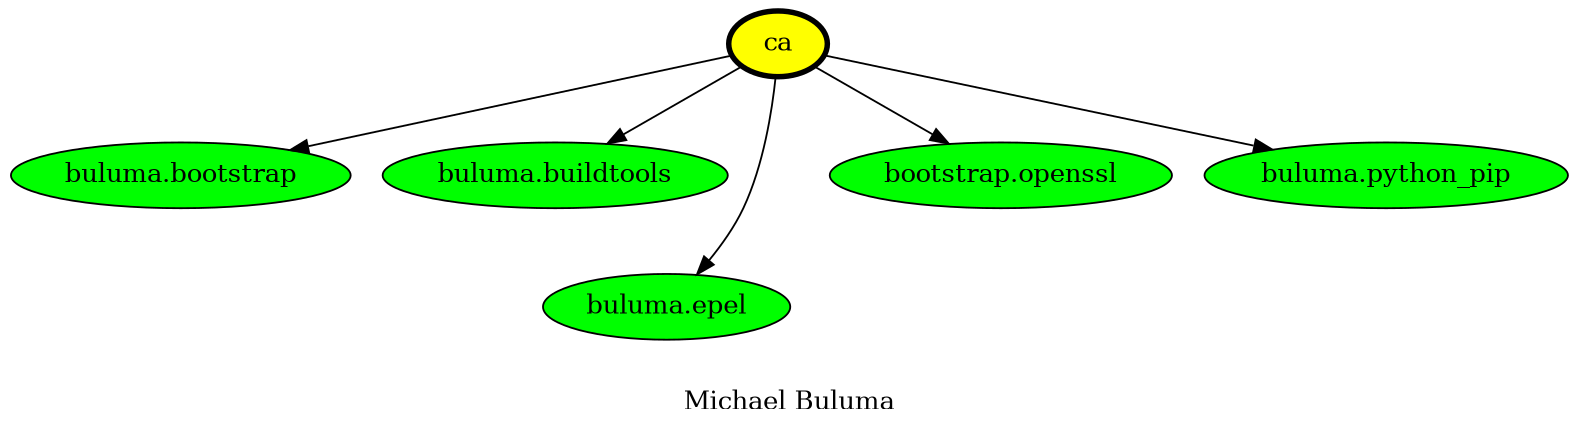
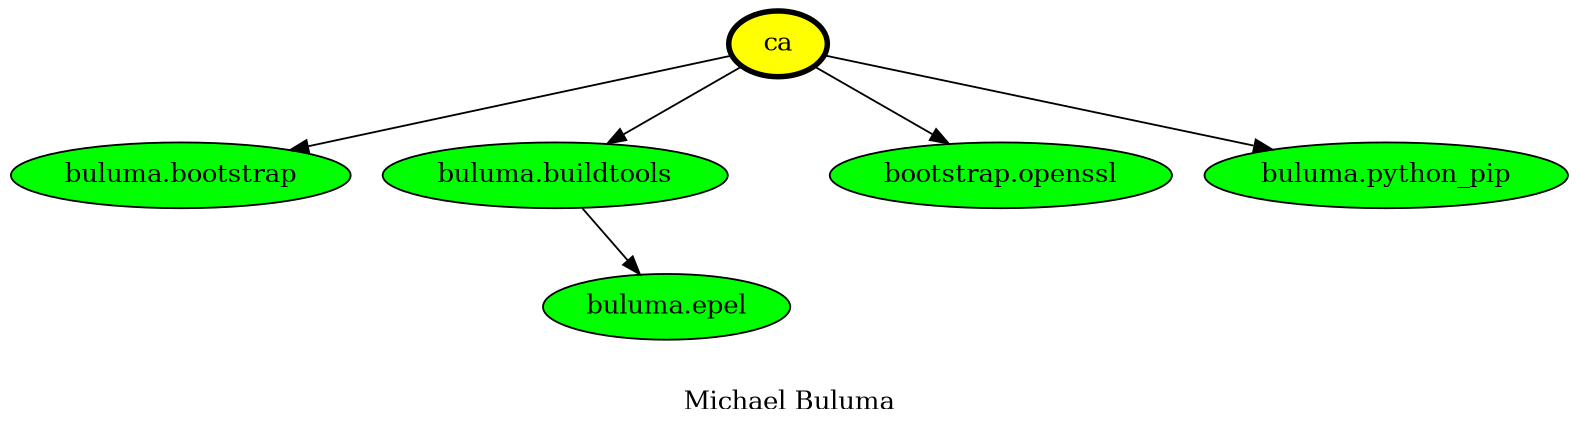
(756, 174) -> (605, 234)
